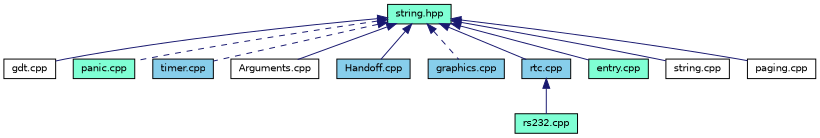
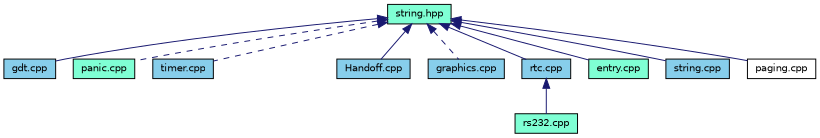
(30, 69) -> (30, 69)
(275, 69) -> none
(698, 69) -> (698, 69)
